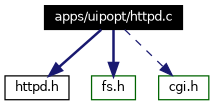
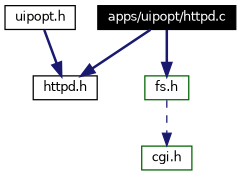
none -> (40, 18)
(144, 48) -> (167, 117)
